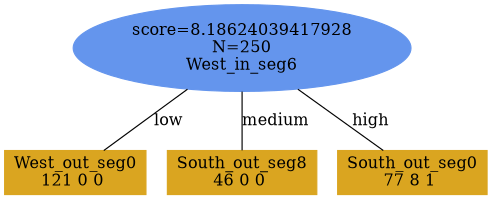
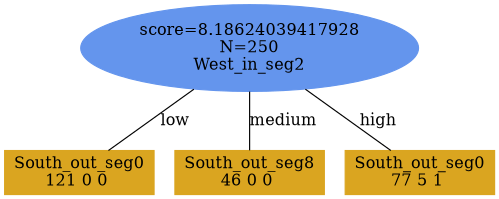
(242, 48) -> (250, 48)
(75, 173) -> (79, 173)
(412, 173) -> (420, 173)
